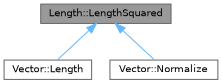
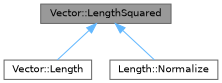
(106, 14) -> (106, 14)
(164, 70) -> (164, 70)
